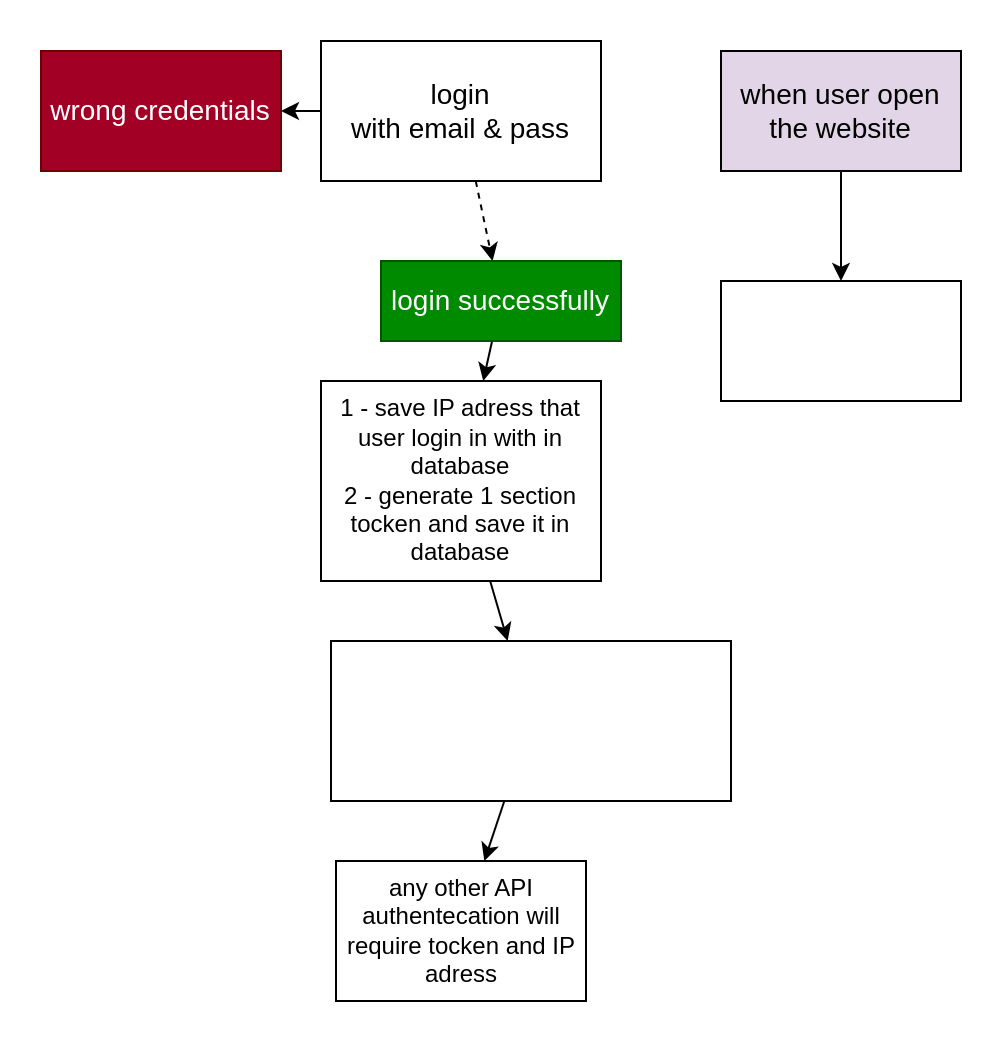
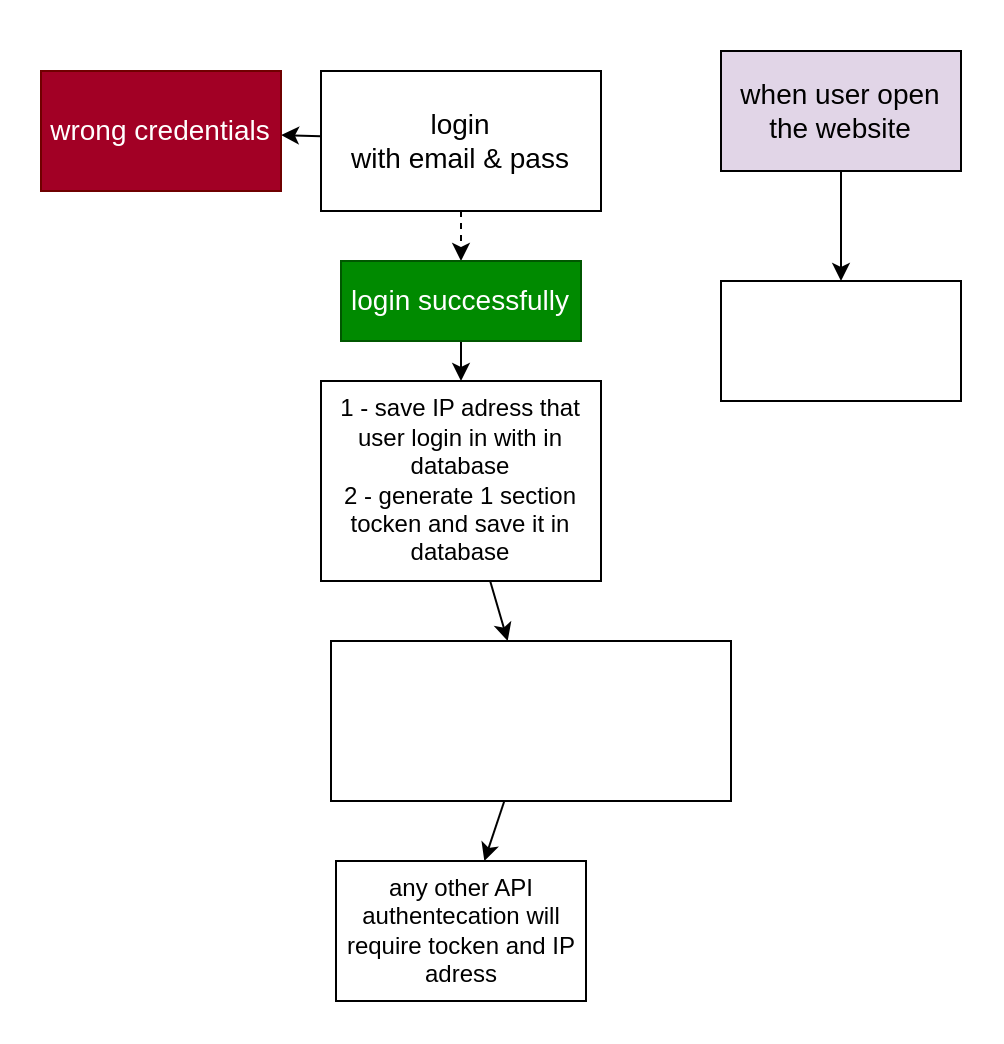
(161, 111) -> (161, 131)
(461, 111) -> (461, 141)
(501, 301) -> (461, 301)
